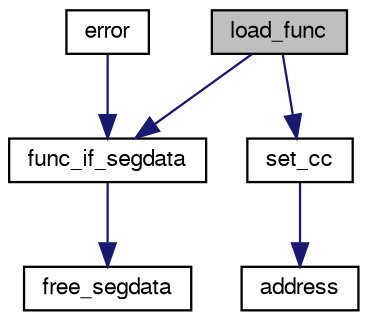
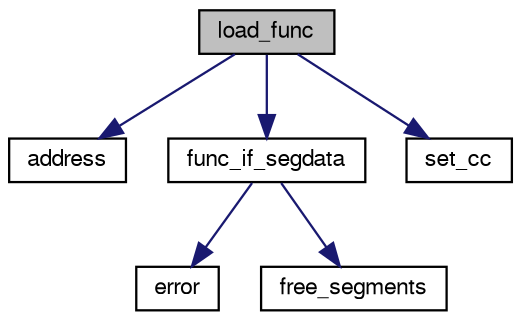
(108, 85) -> (229, 215)
(300, 213) -> (177, 90)
(108, 289) -> (354, 289)
